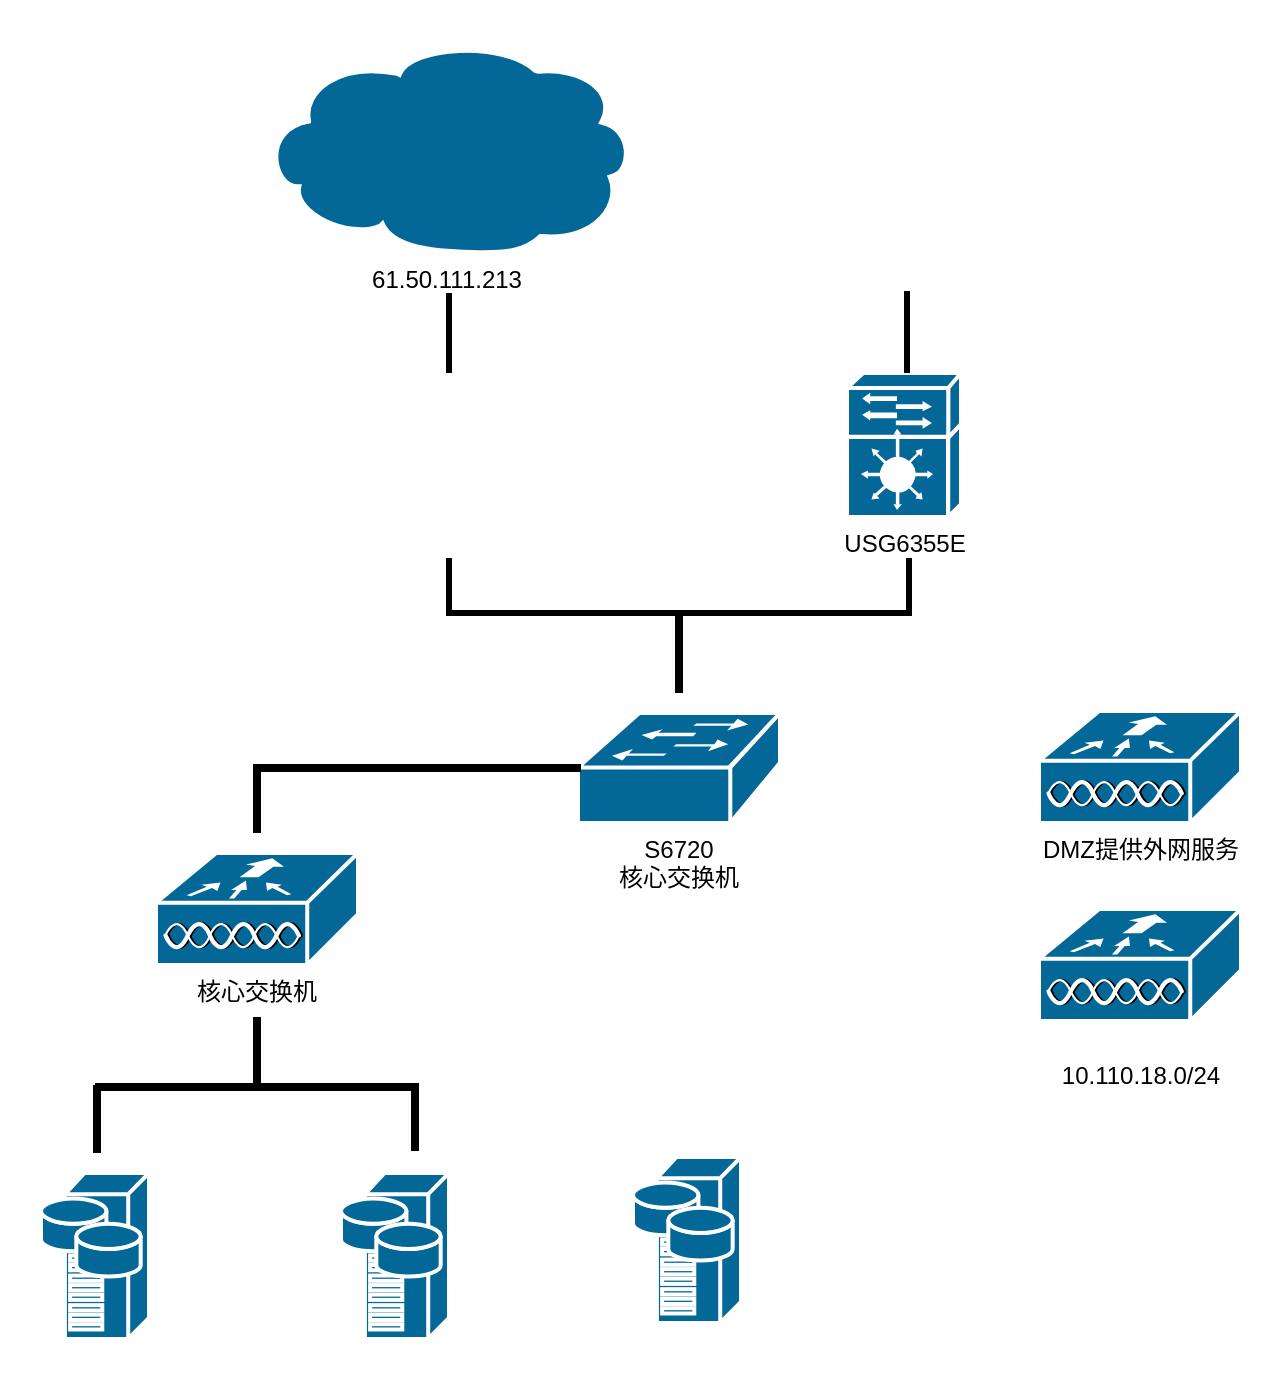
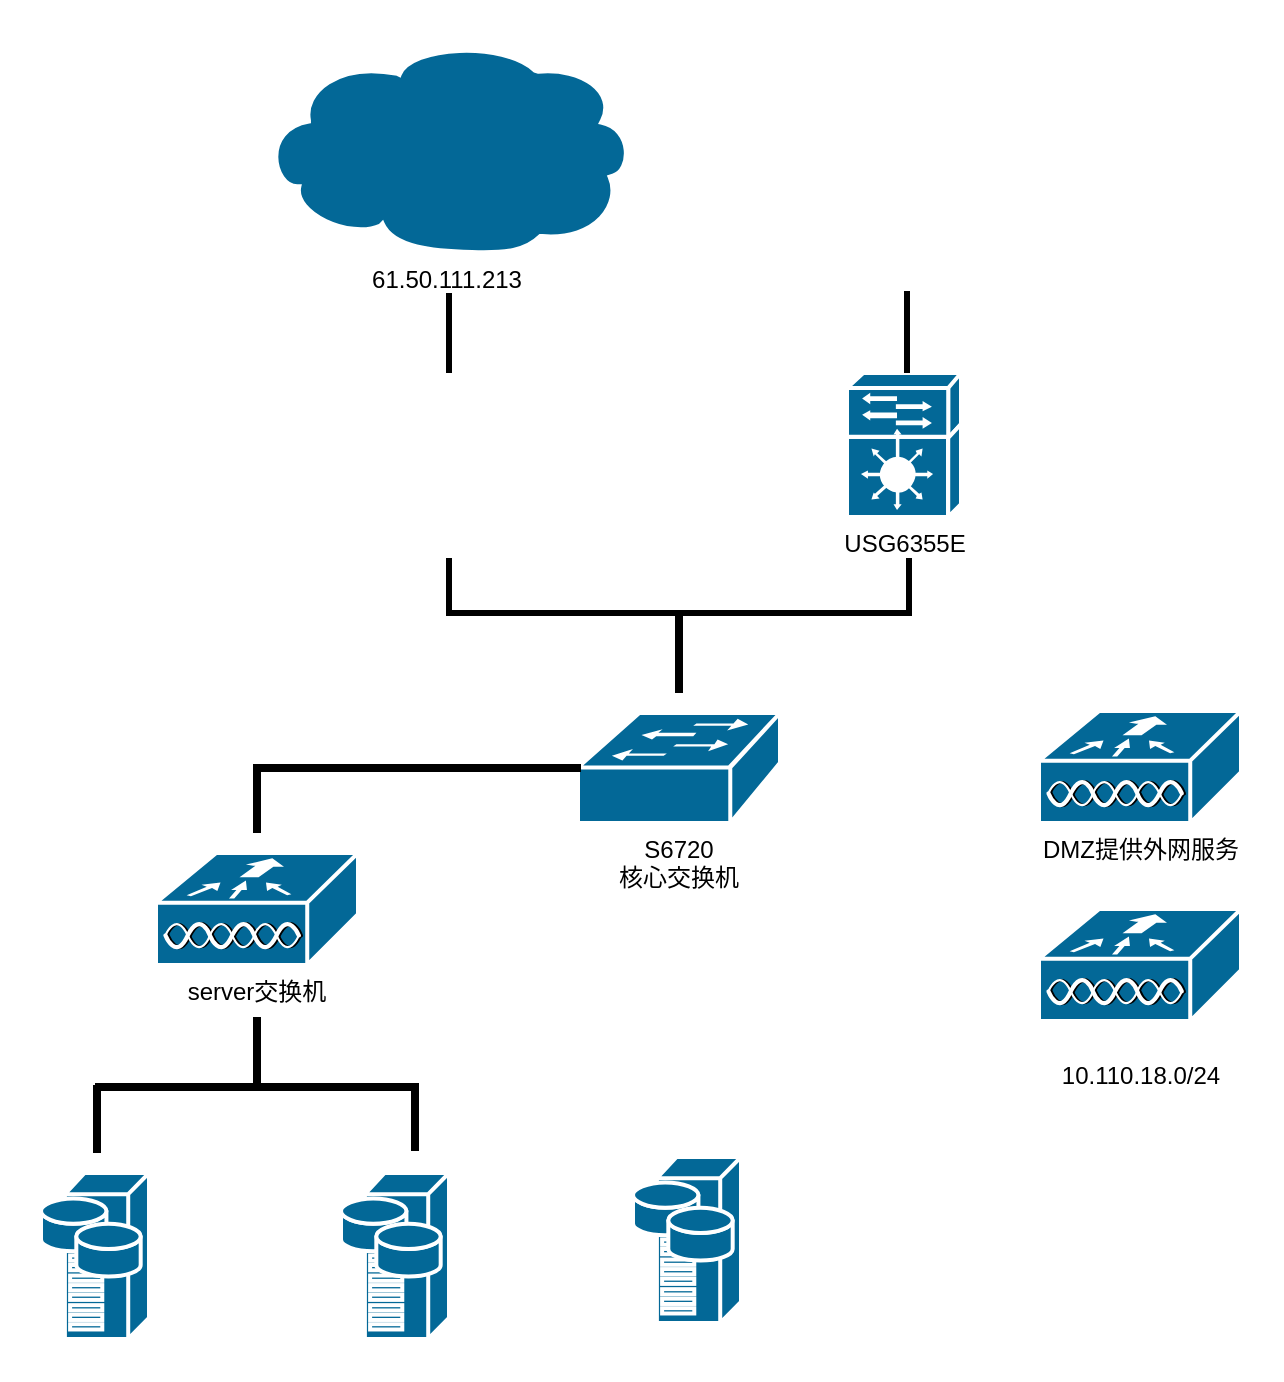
(258, 993) -> (258, 993)
